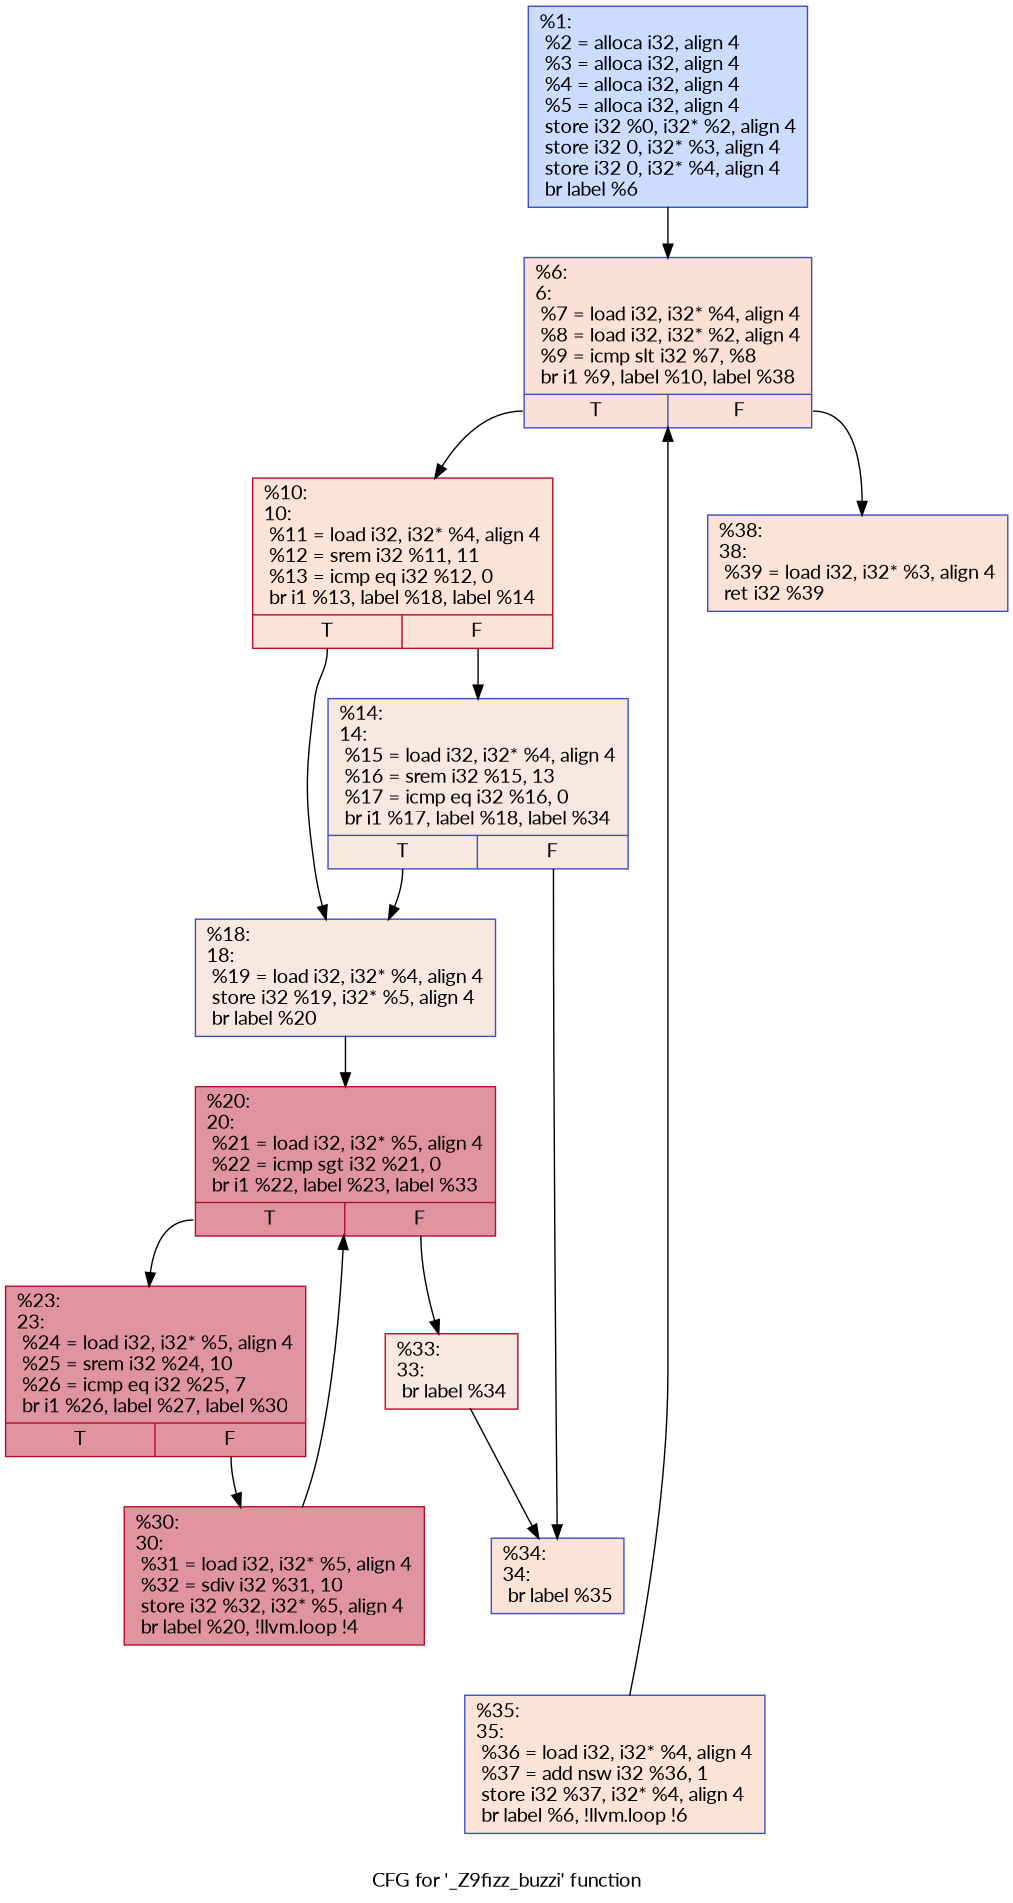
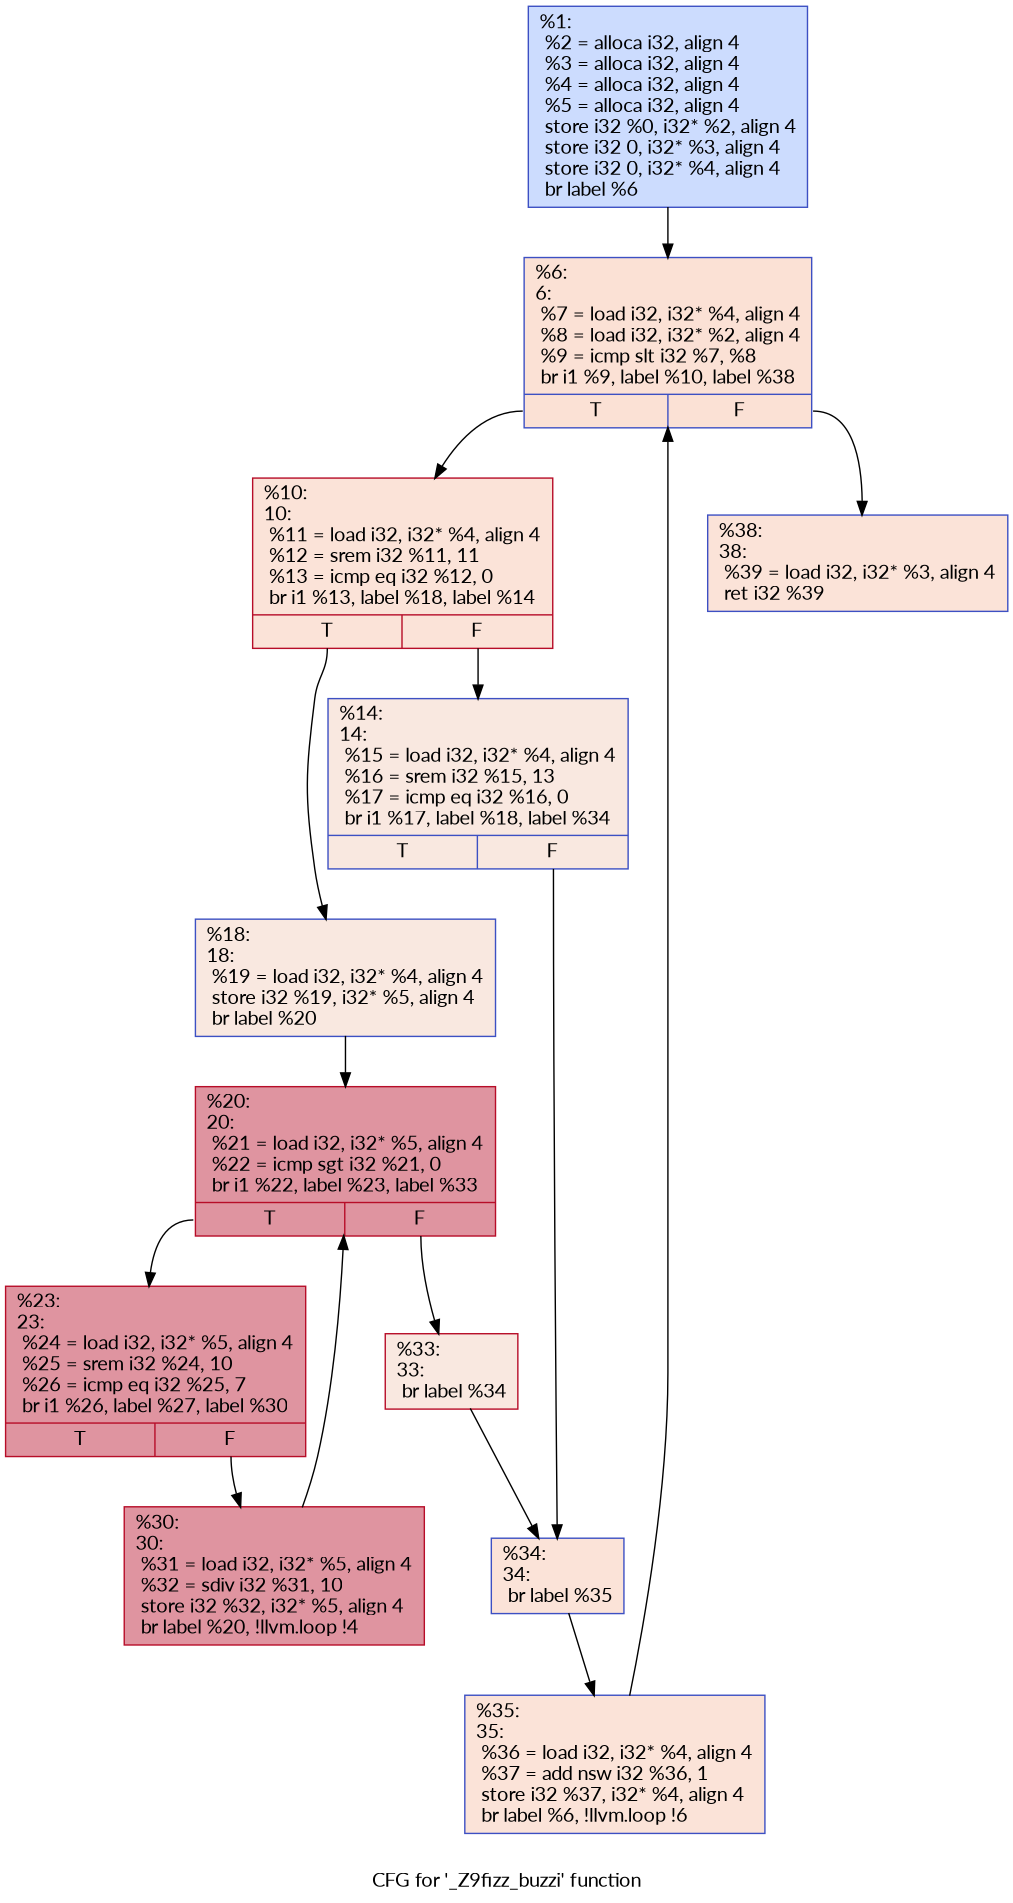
(400, 888) -> none
none -> (579, 1647)
